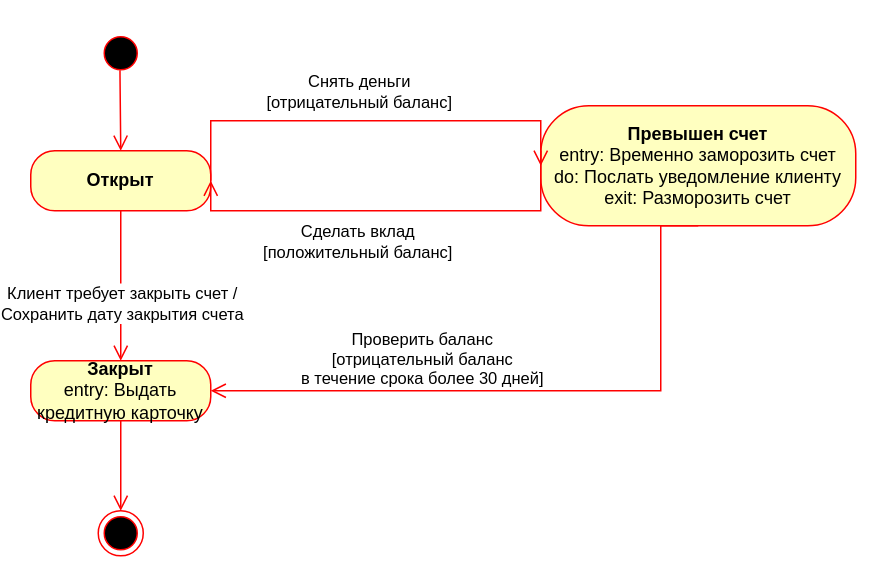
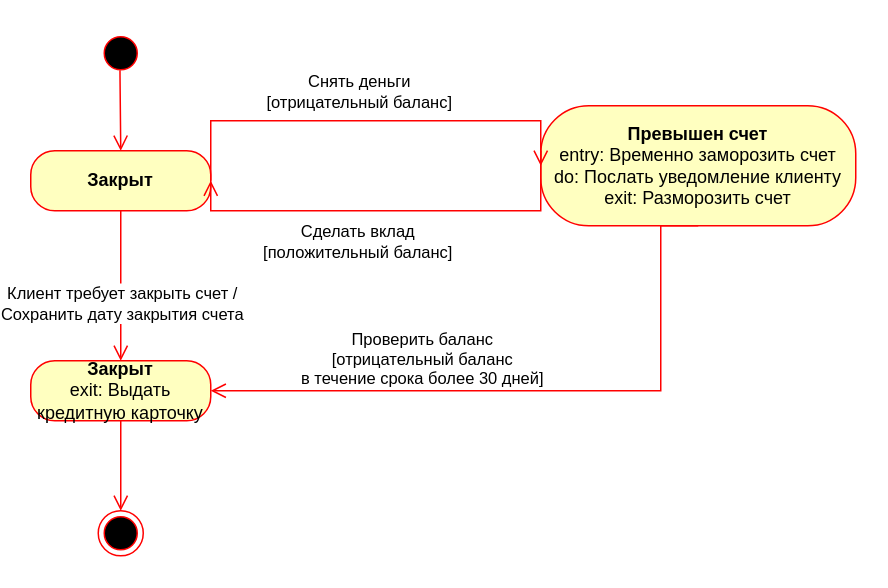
(121, 181) -> (121, 181)
(121, 391) -> (121, 391)
